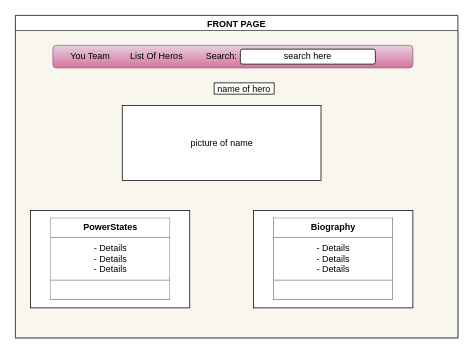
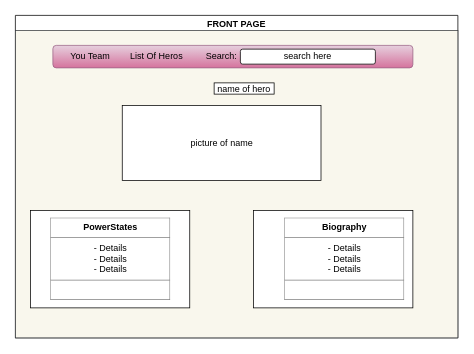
(334, 259) -> (345, 259)
